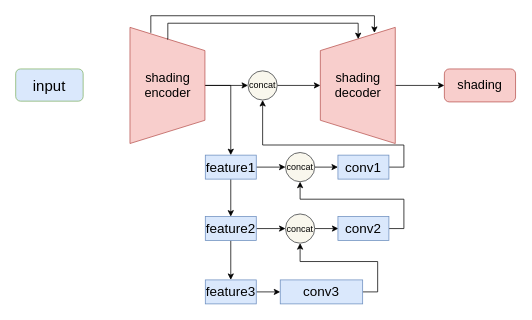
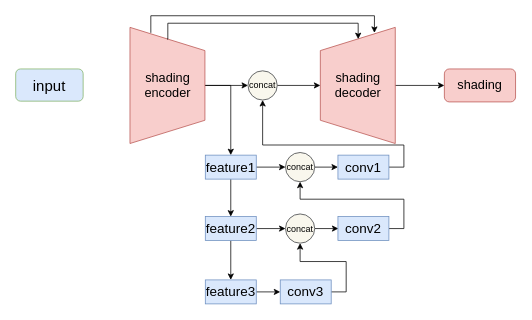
(321, 292) -> (306, 292)
